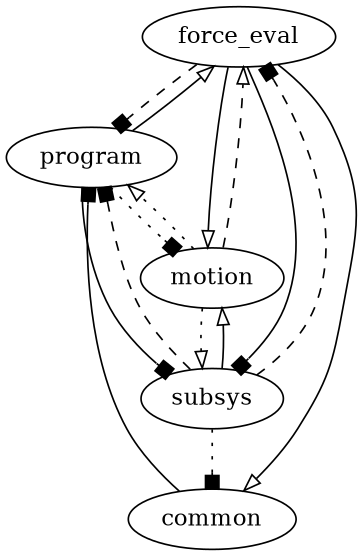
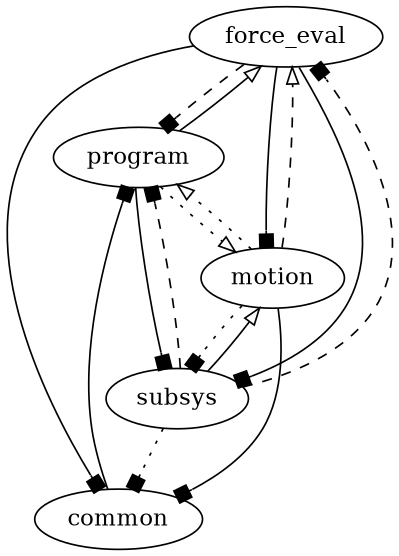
(215, 149) -> (269, 149)
(137, 214) -> (191, 215)
(350, 271) -> (8, 217)
(201, 330) -> (221, 330)
none -> (269, 416)
